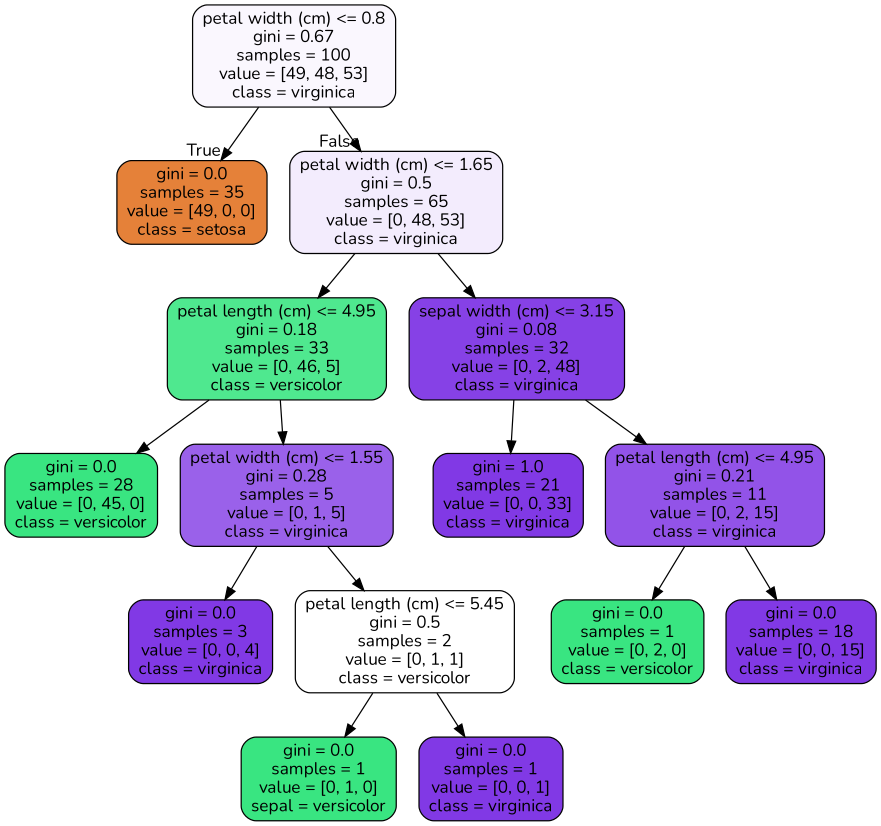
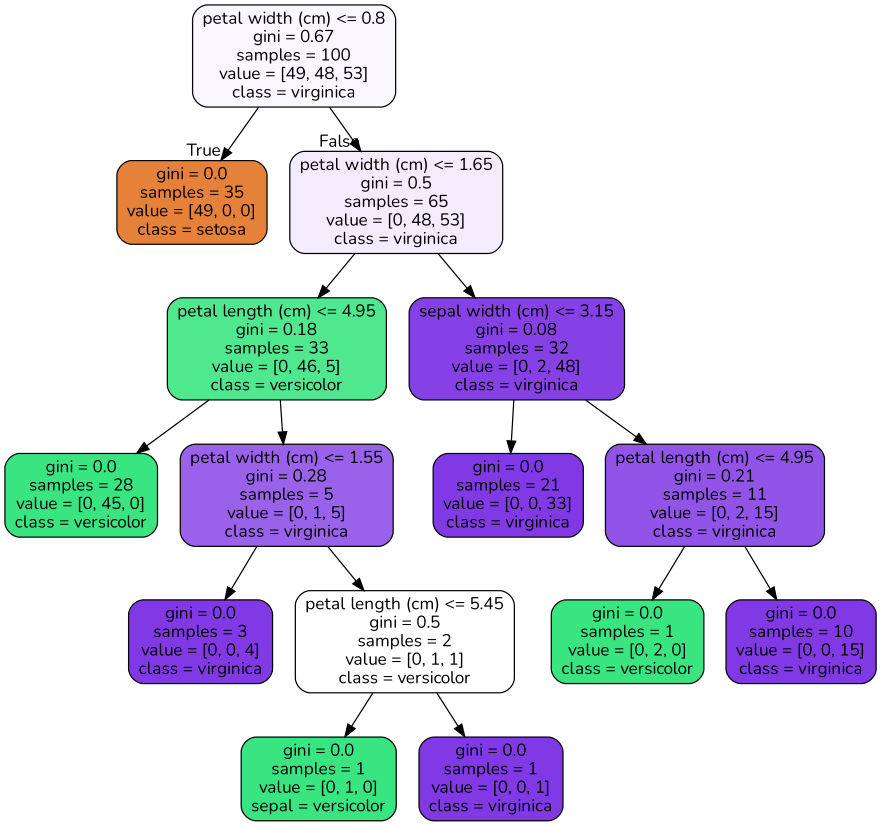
(508, 495) -> (508, 495)
(801, 642) -> (801, 642)
